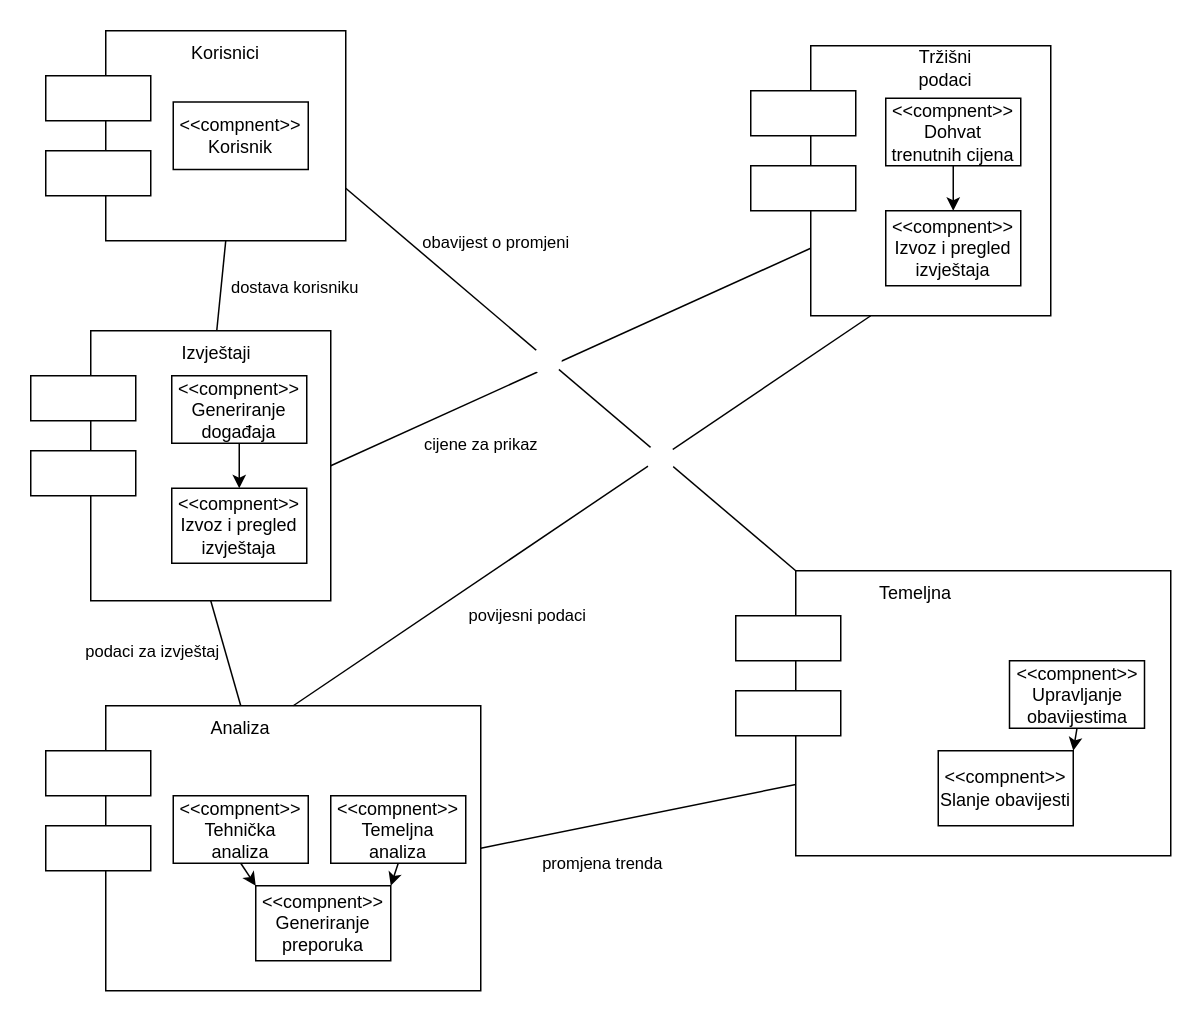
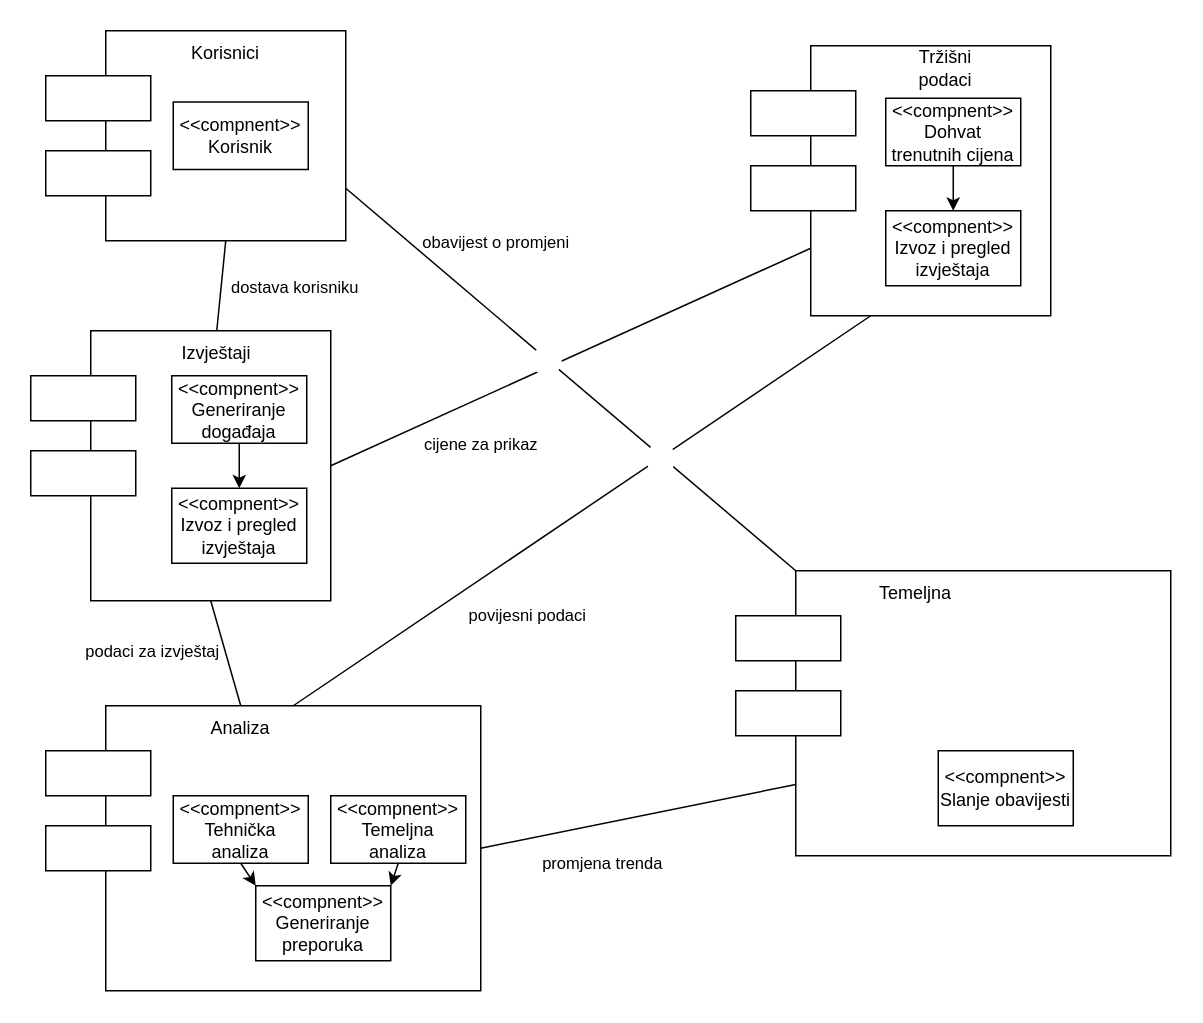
(1077, 695) -> none
(1076, 734) -> none
